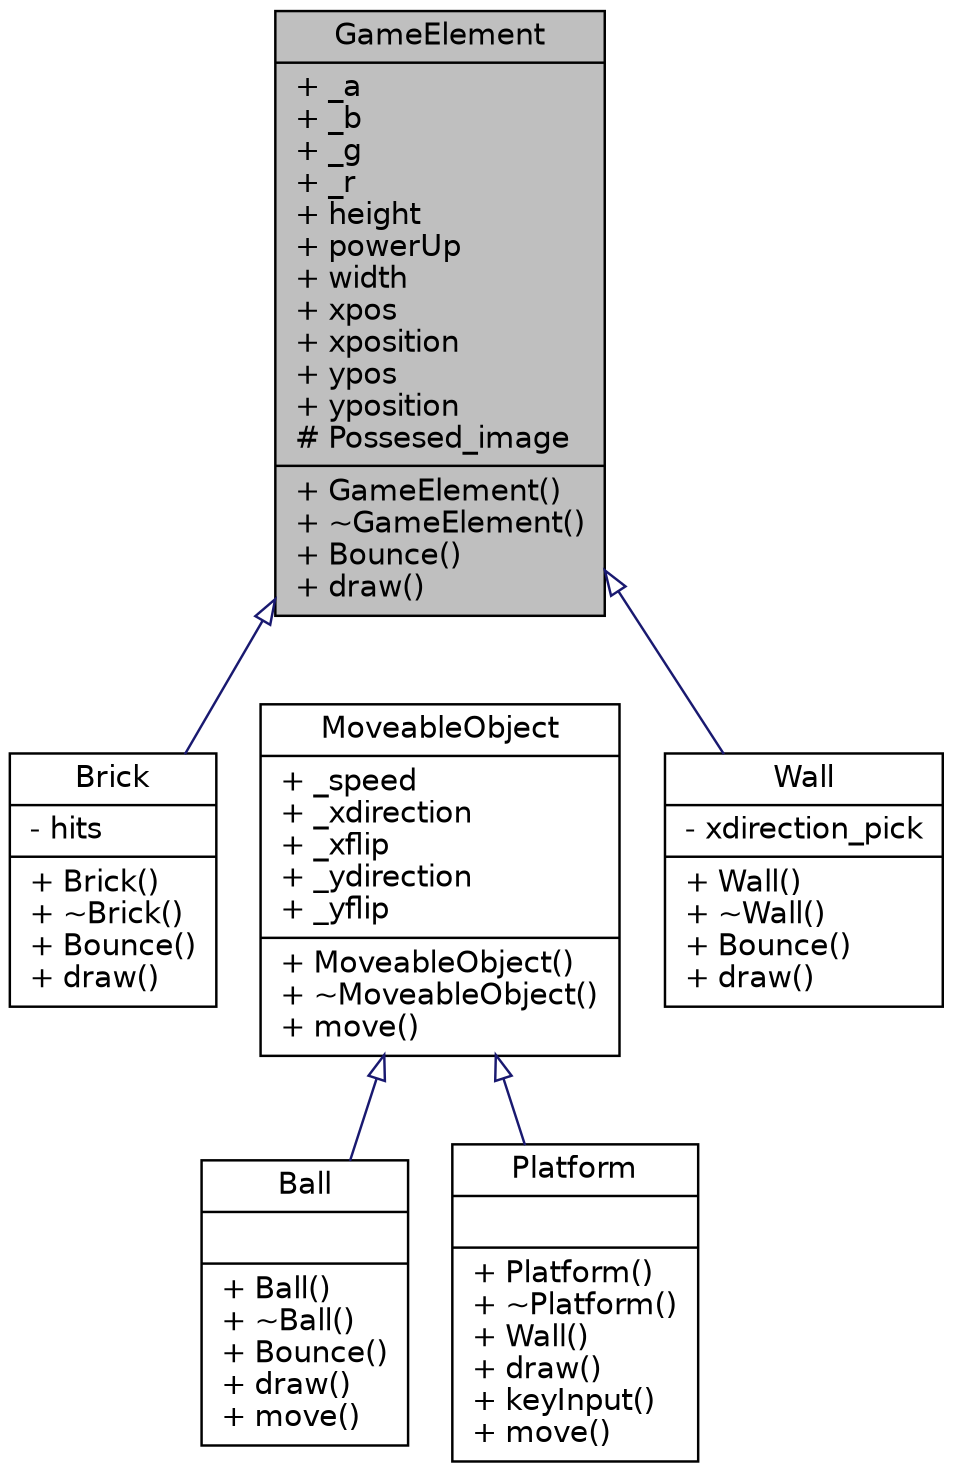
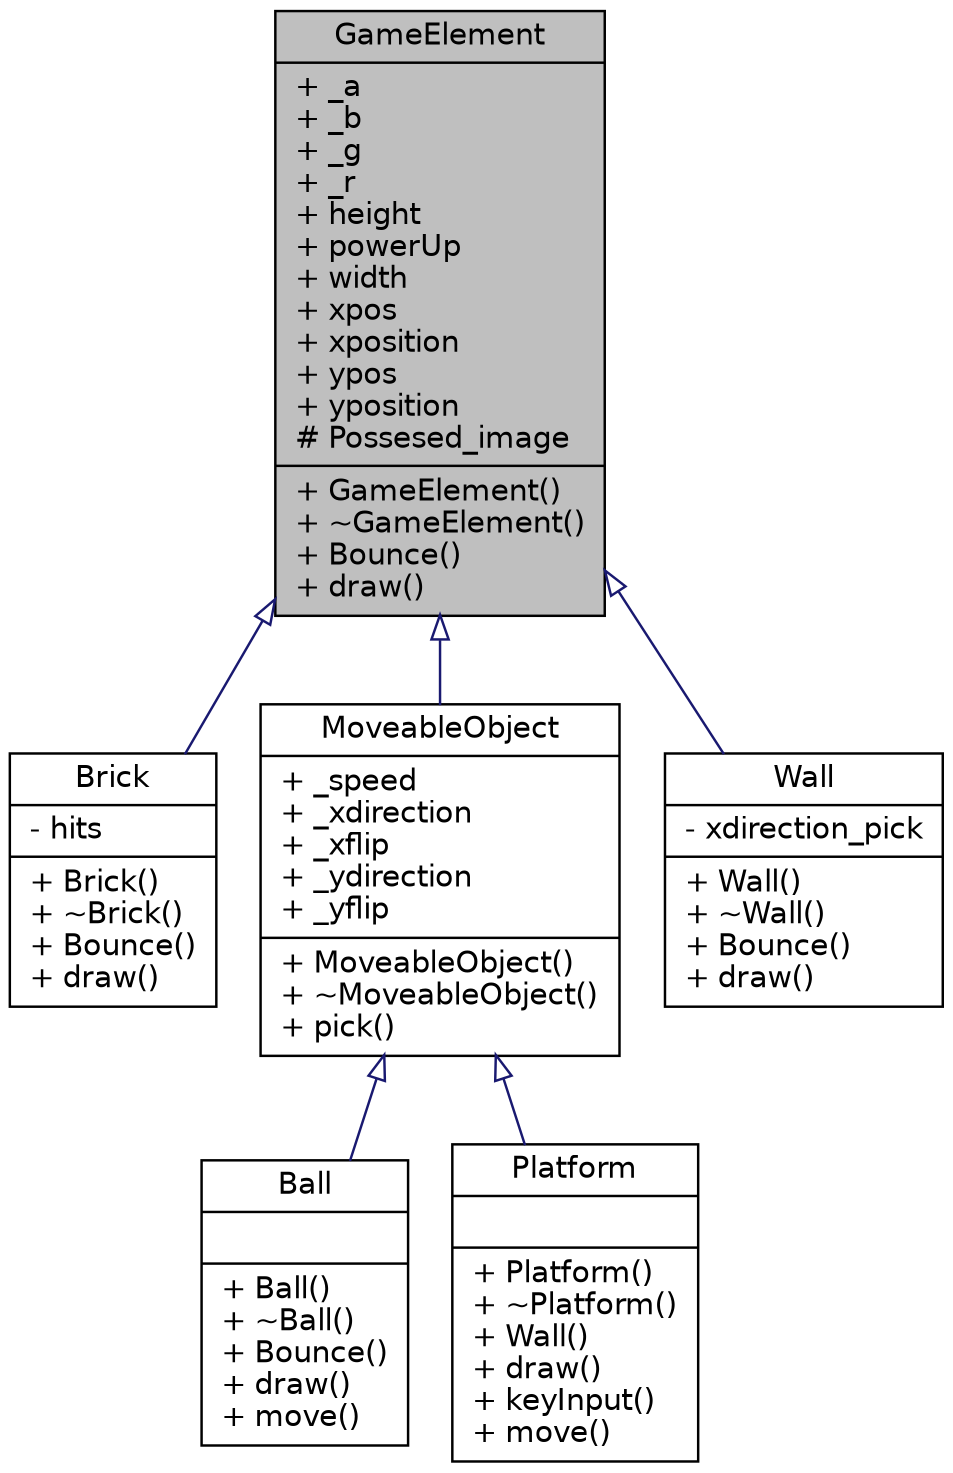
none -> (440, 673)
(350, 1028) -> (338, 1028)
